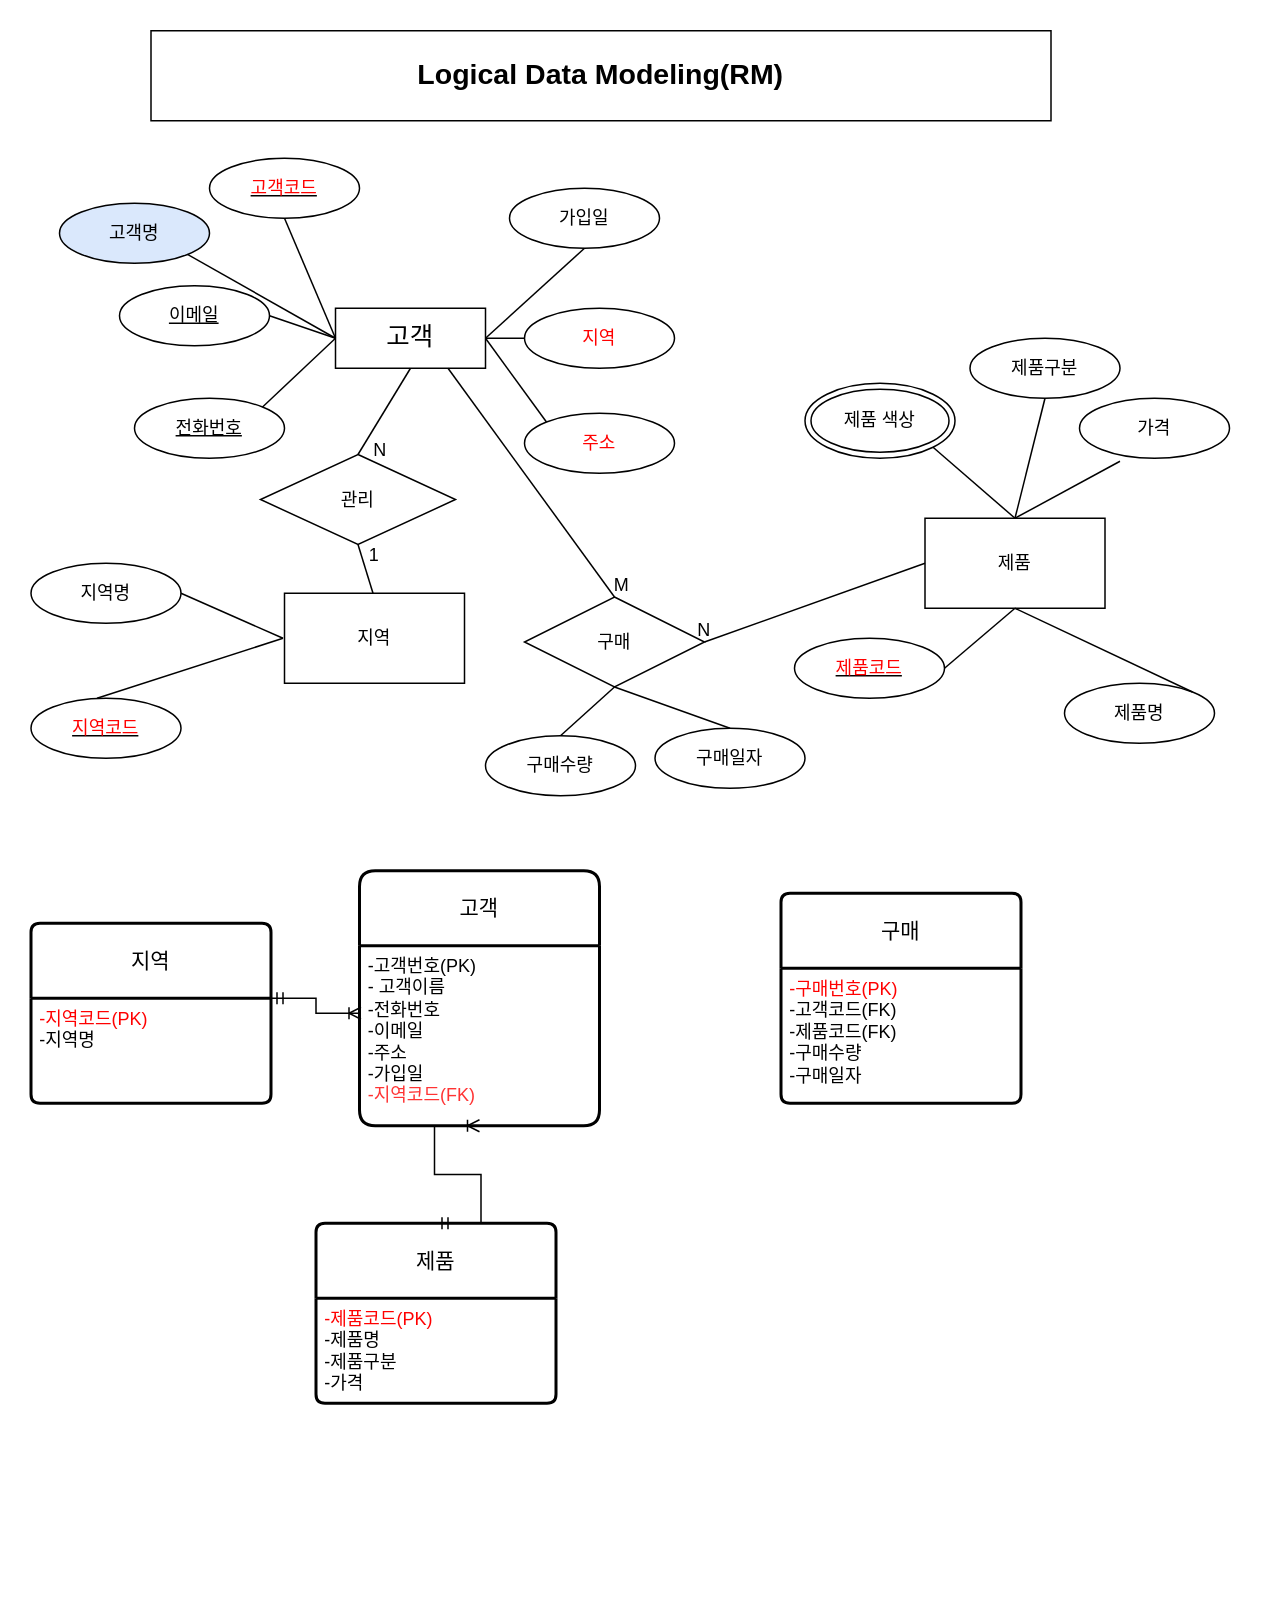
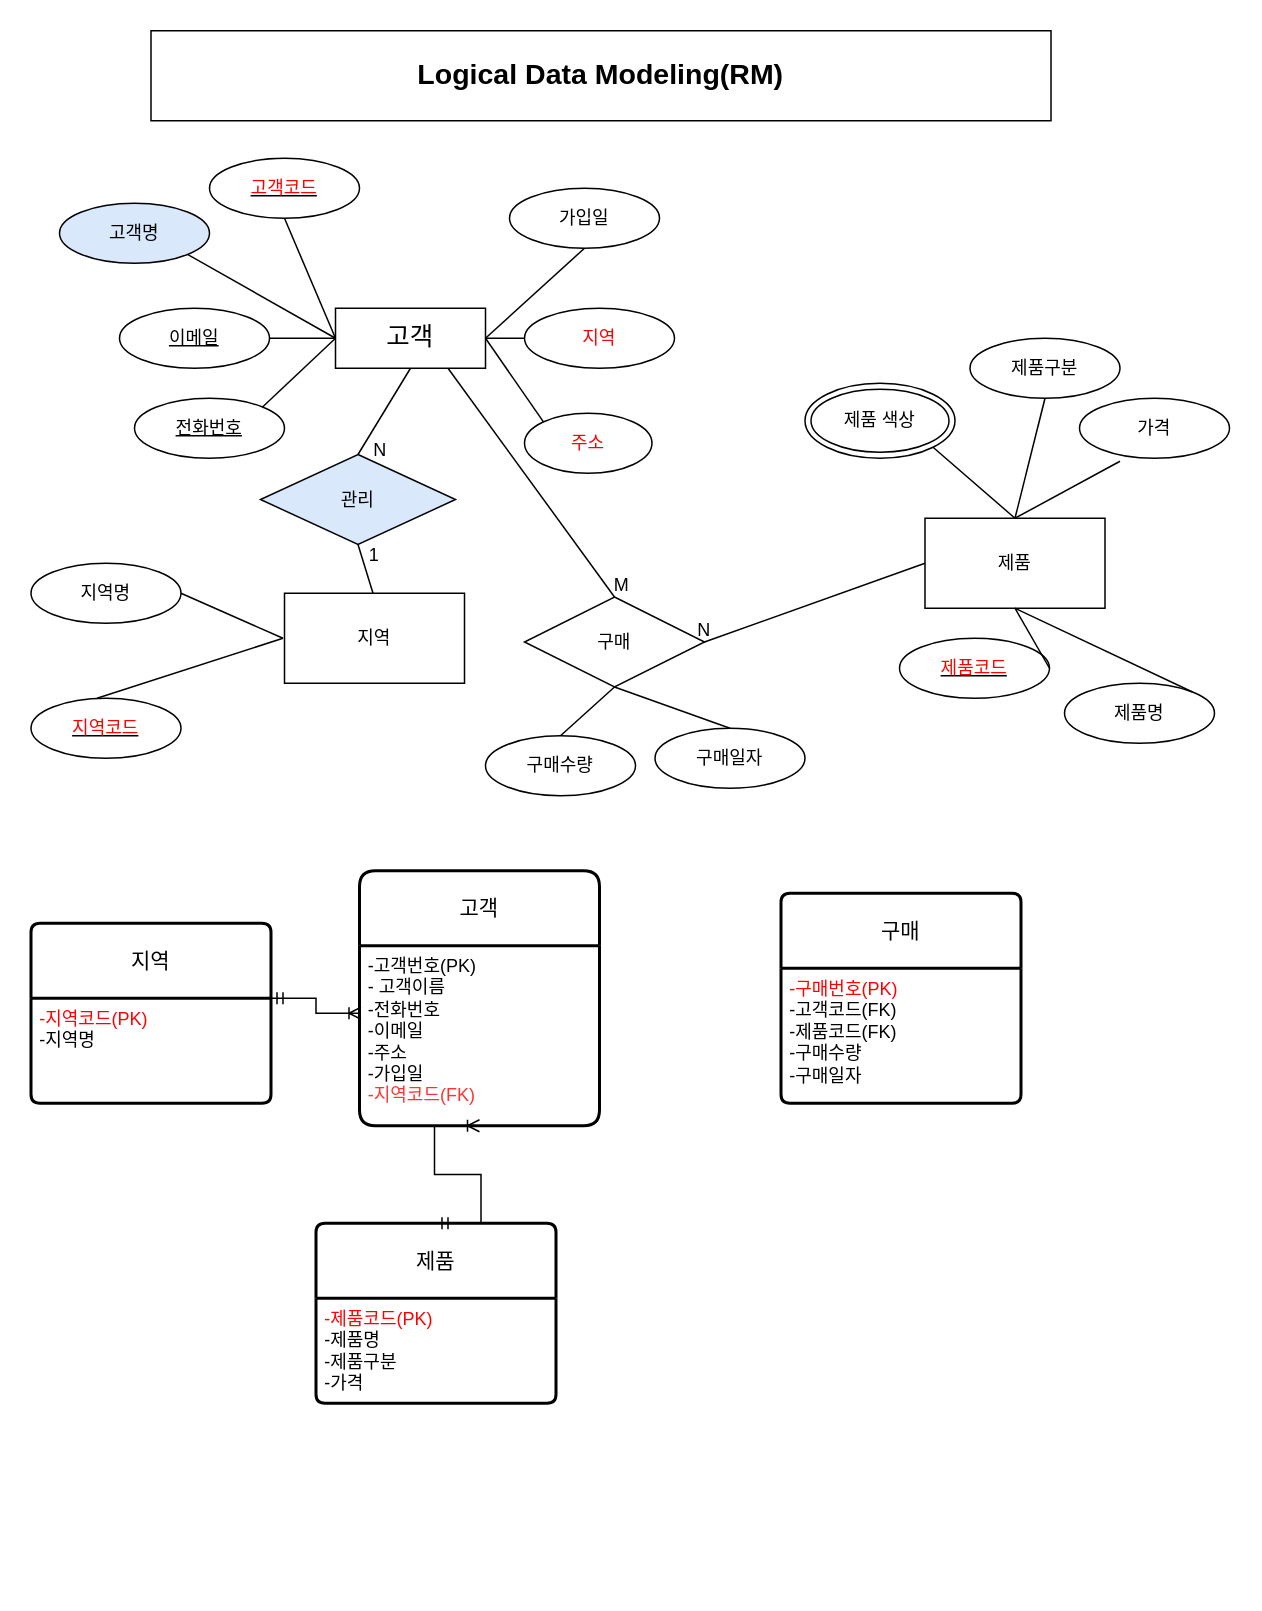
(194, 316) -> (194, 338)
(599, 443) -> (588, 443)
(358, 500) -> (358, 500)
(869, 668) -> (974, 668)
